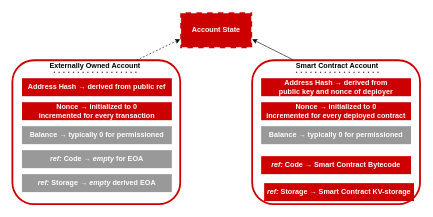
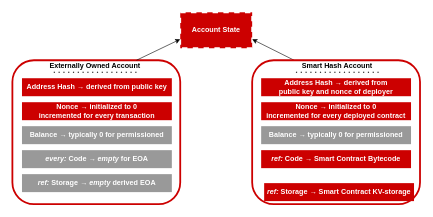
(156, 51) -> (156, 51)
(338, 66) -> (338, 66)
(97, 87) -> (97, 87)
(97, 159) -> (97, 159)
(336, 165) -> (336, 159)
